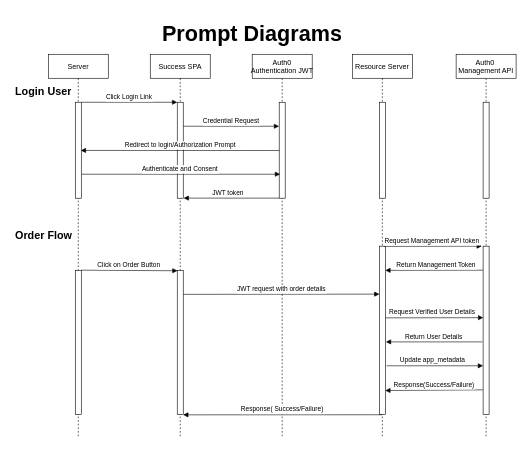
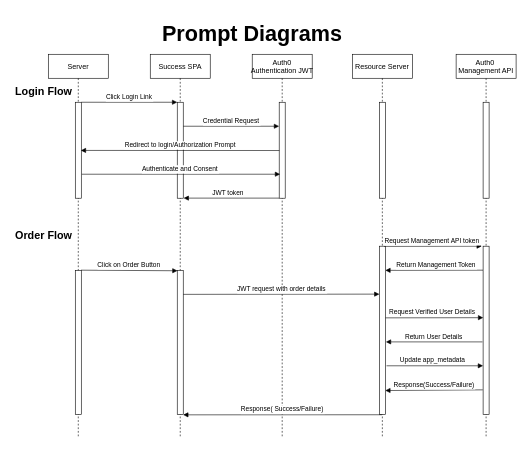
(34, 77) -> (33, 77)
